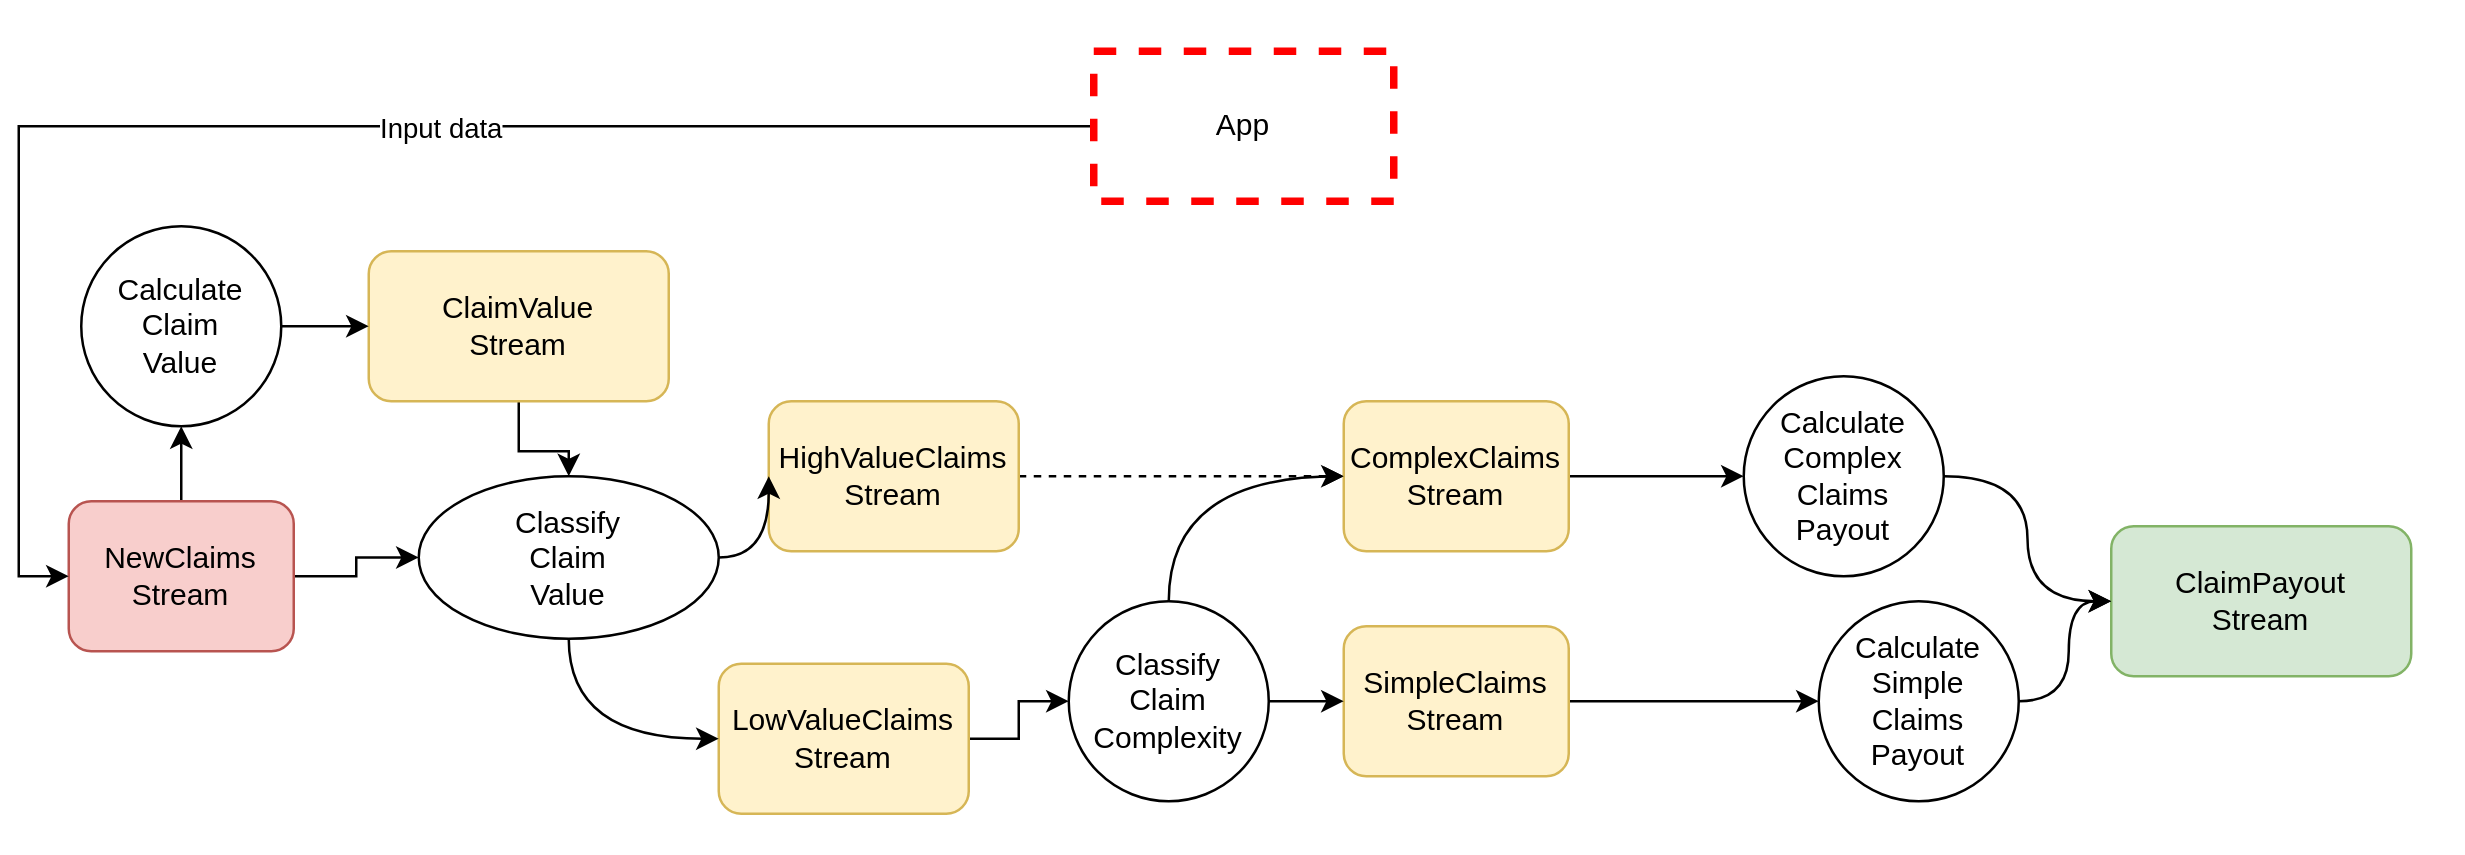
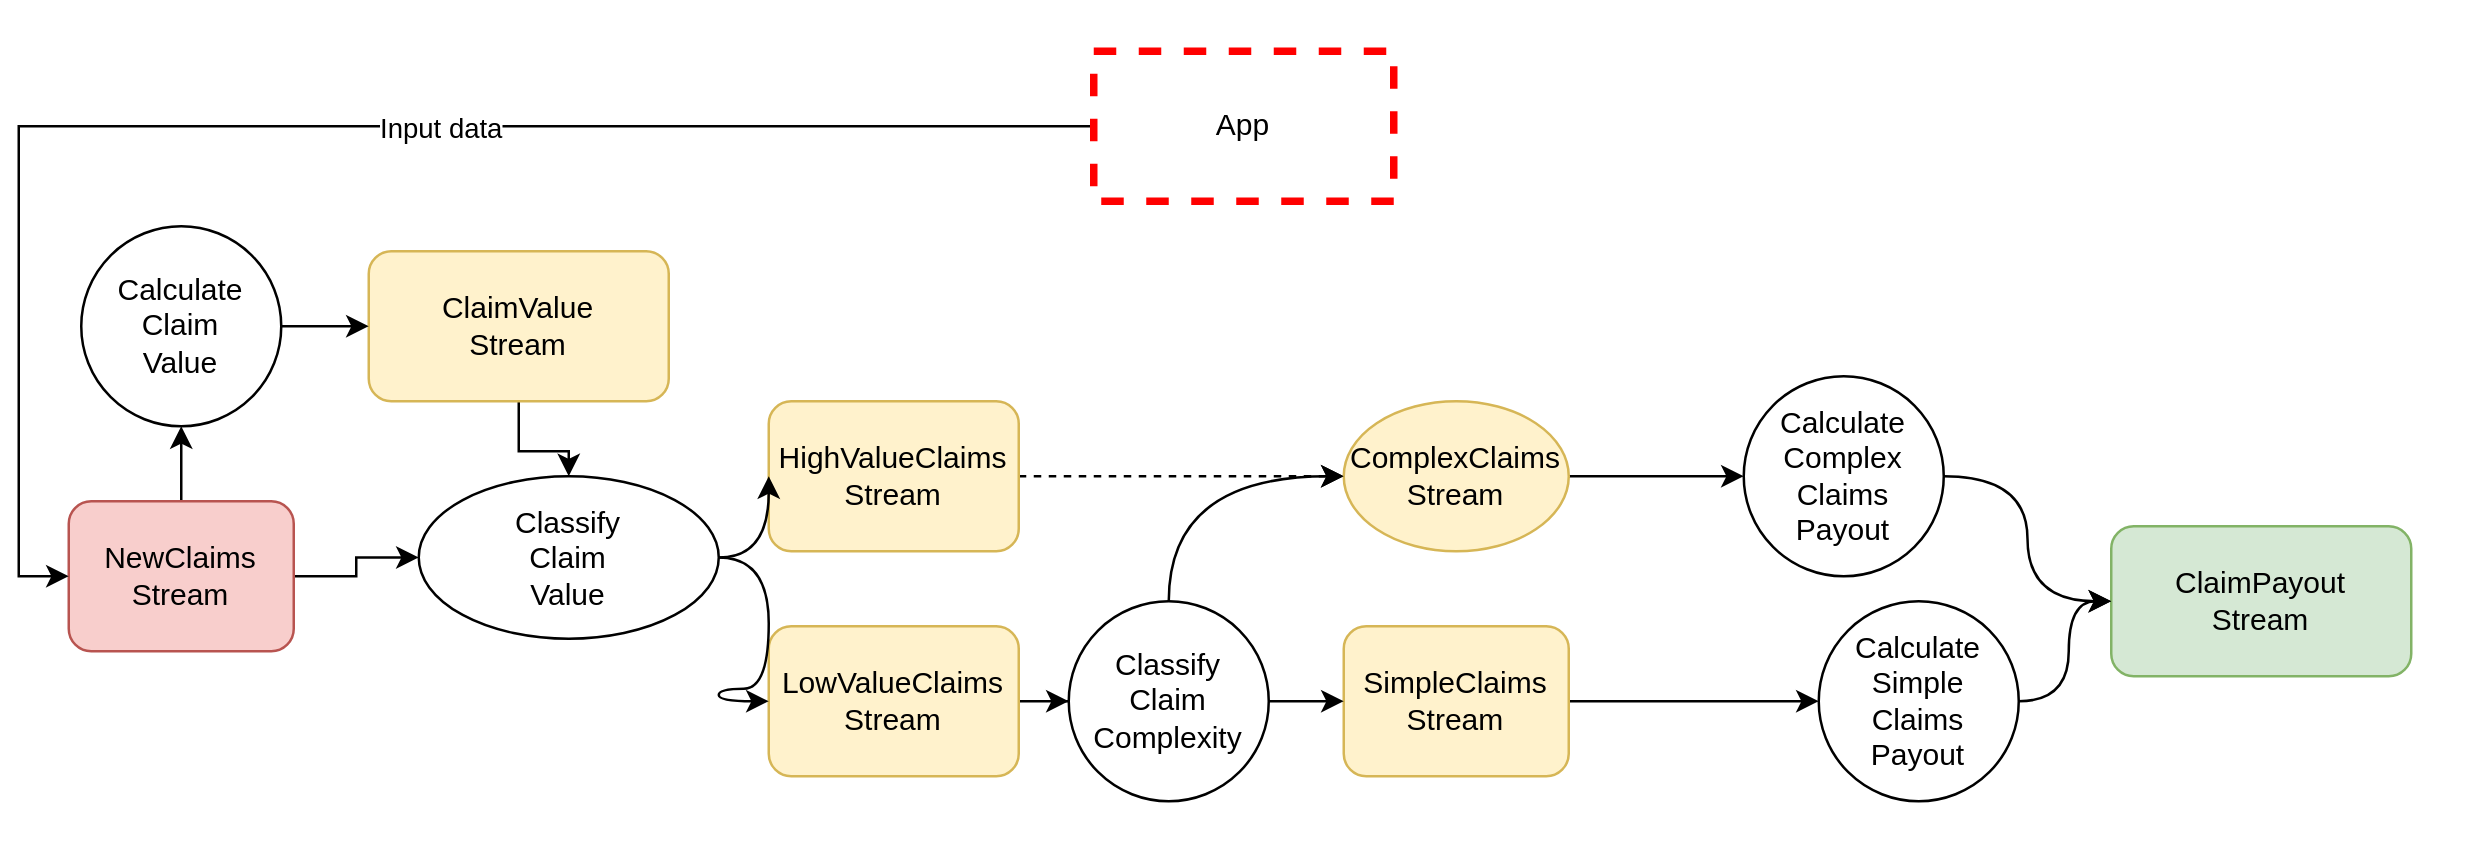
(1456, 476) -> (1456, 476)
(1219, 503) -> (1216, 503)
(844, 739) -> (894, 701)
